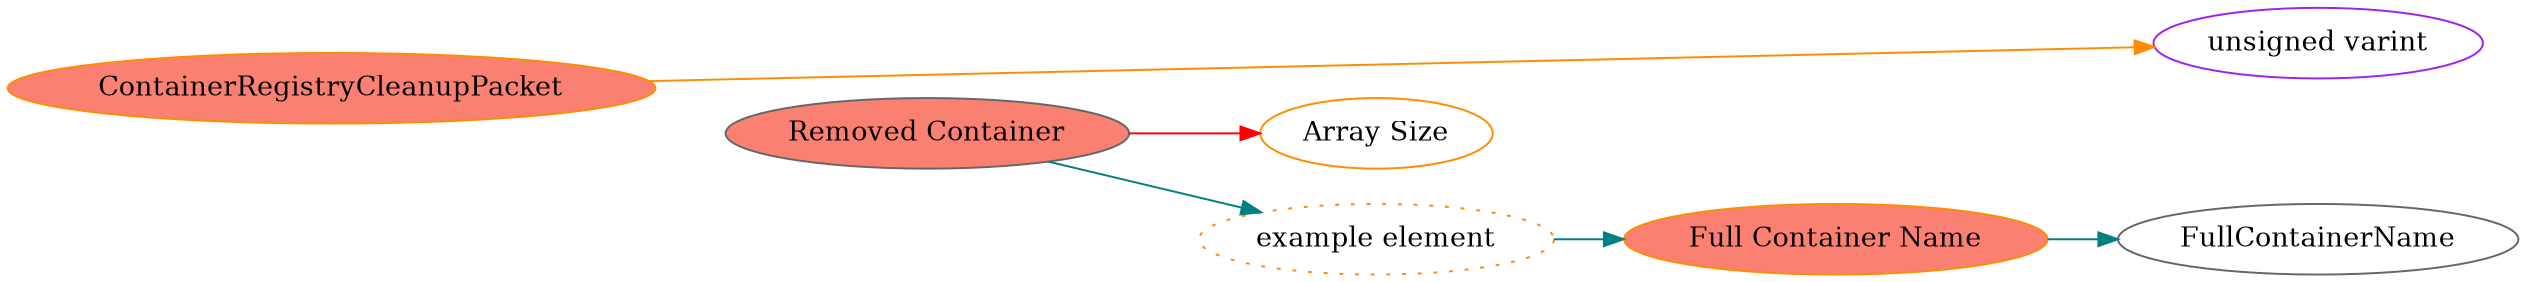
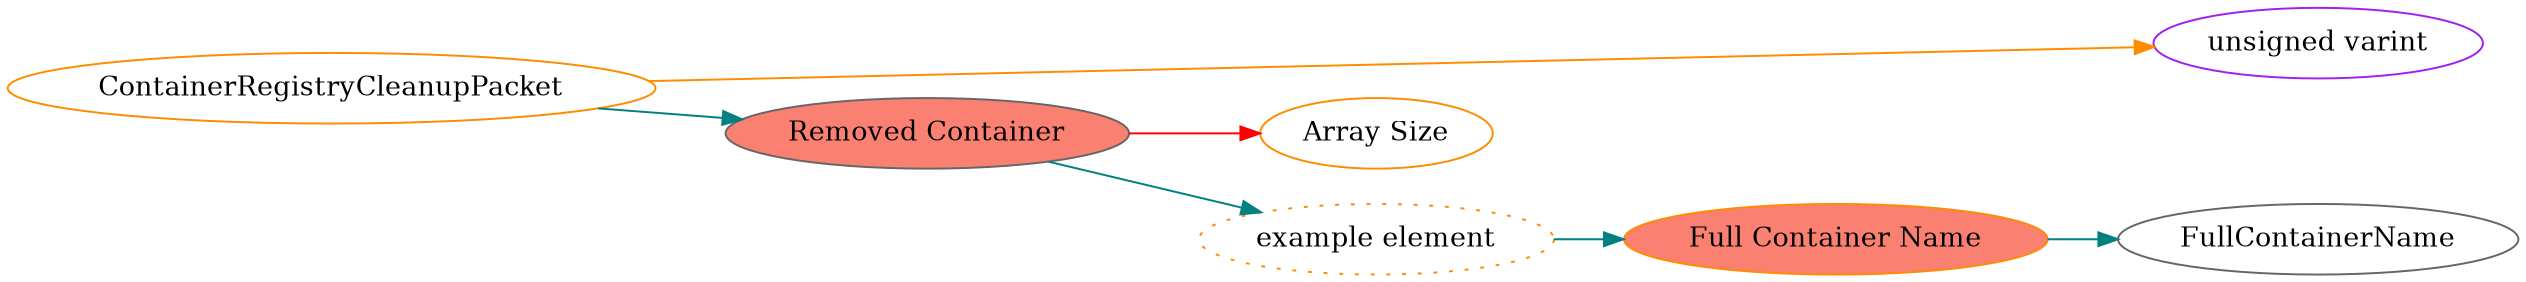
(332, 88) -> (332, 88)
none -> (660, 113)
